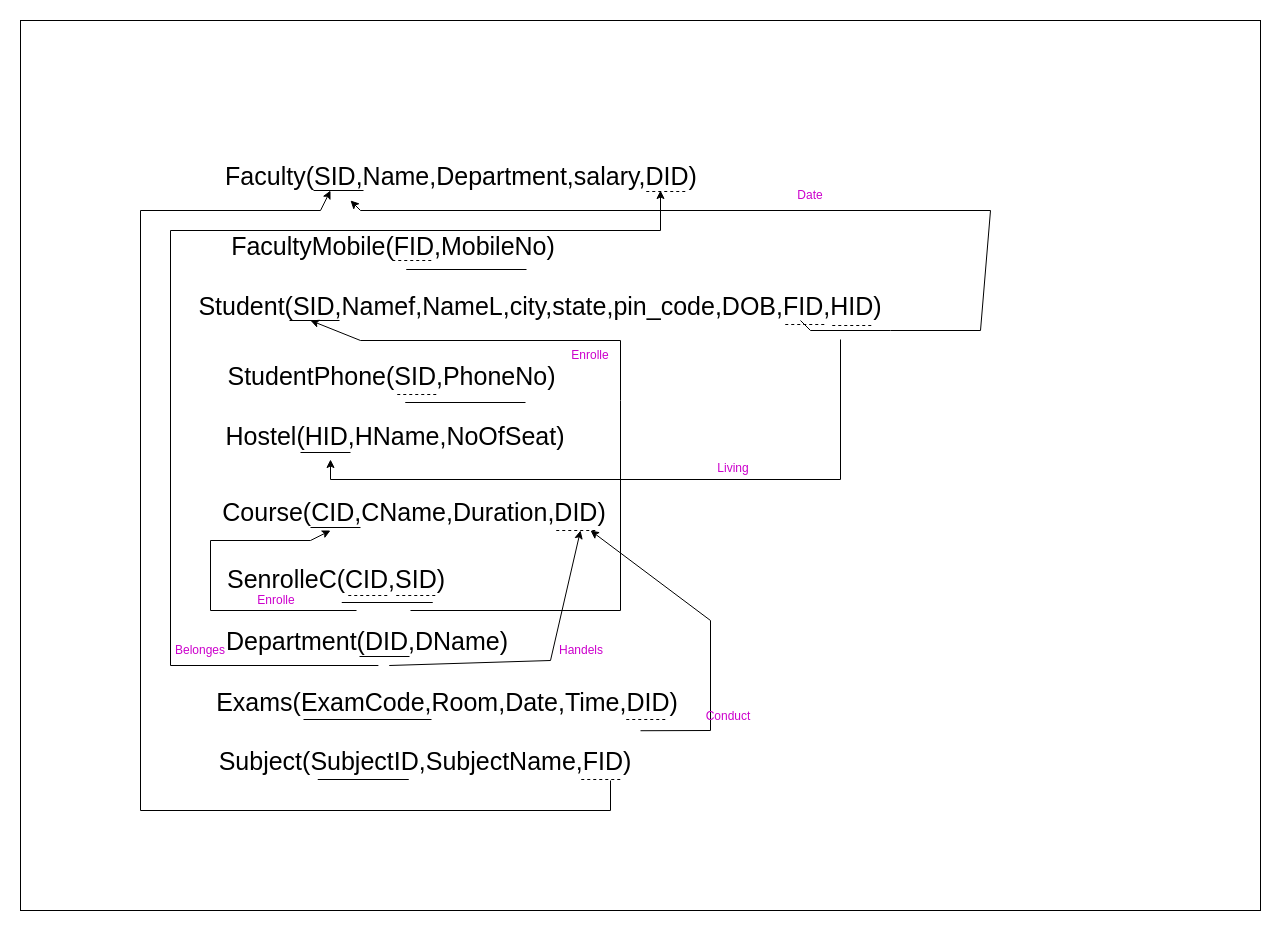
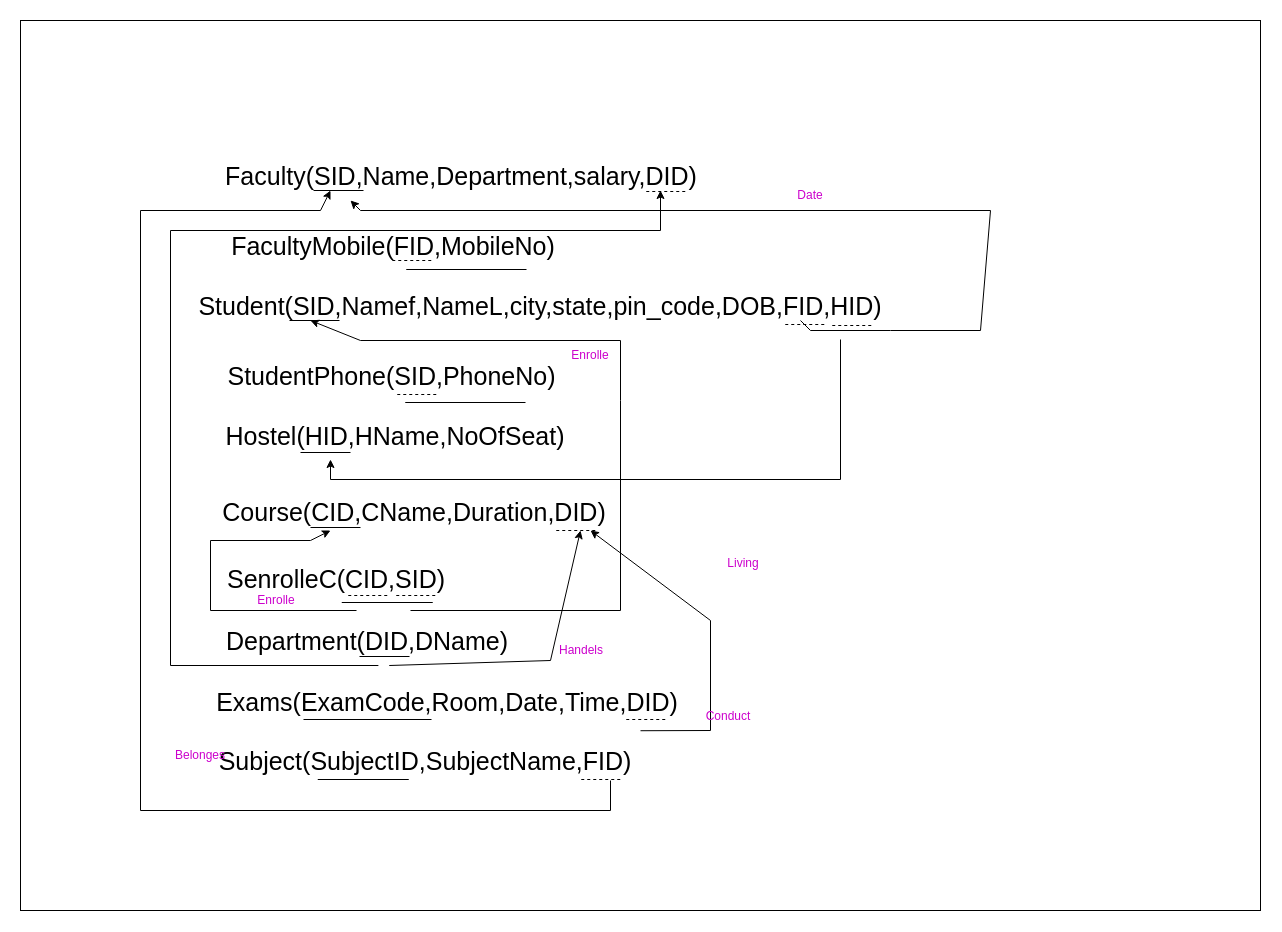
(734, 469) -> (744, 564)
(201, 651) -> (201, 756)
